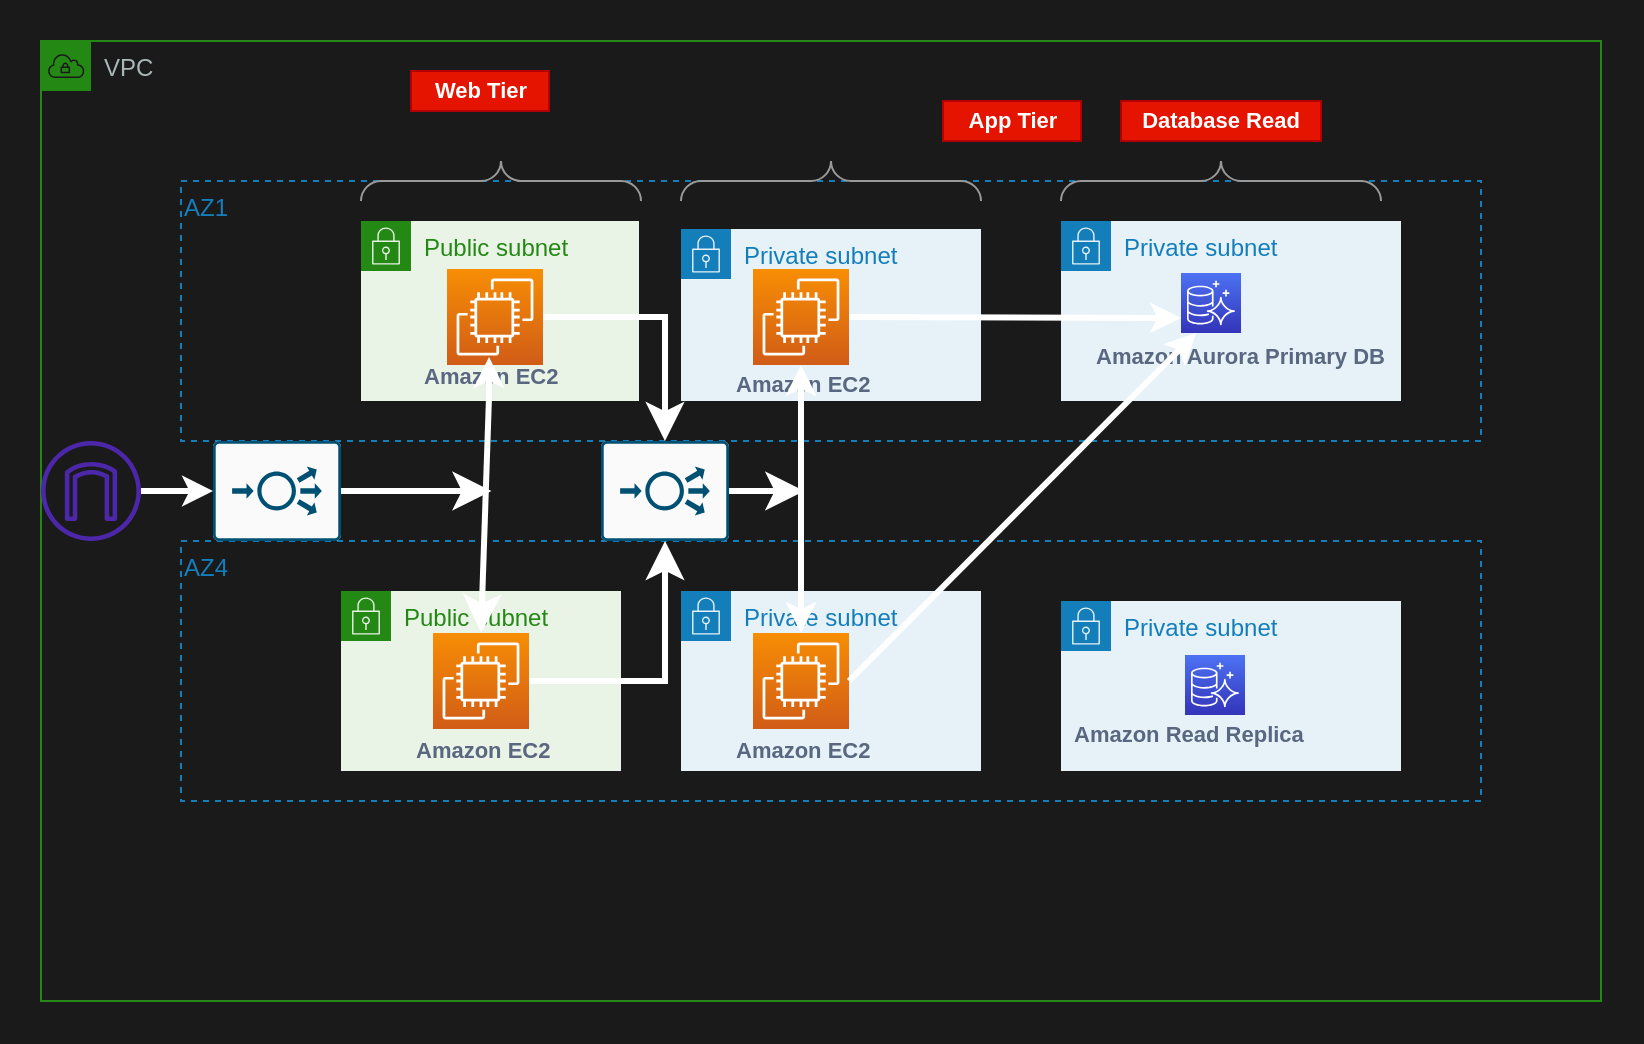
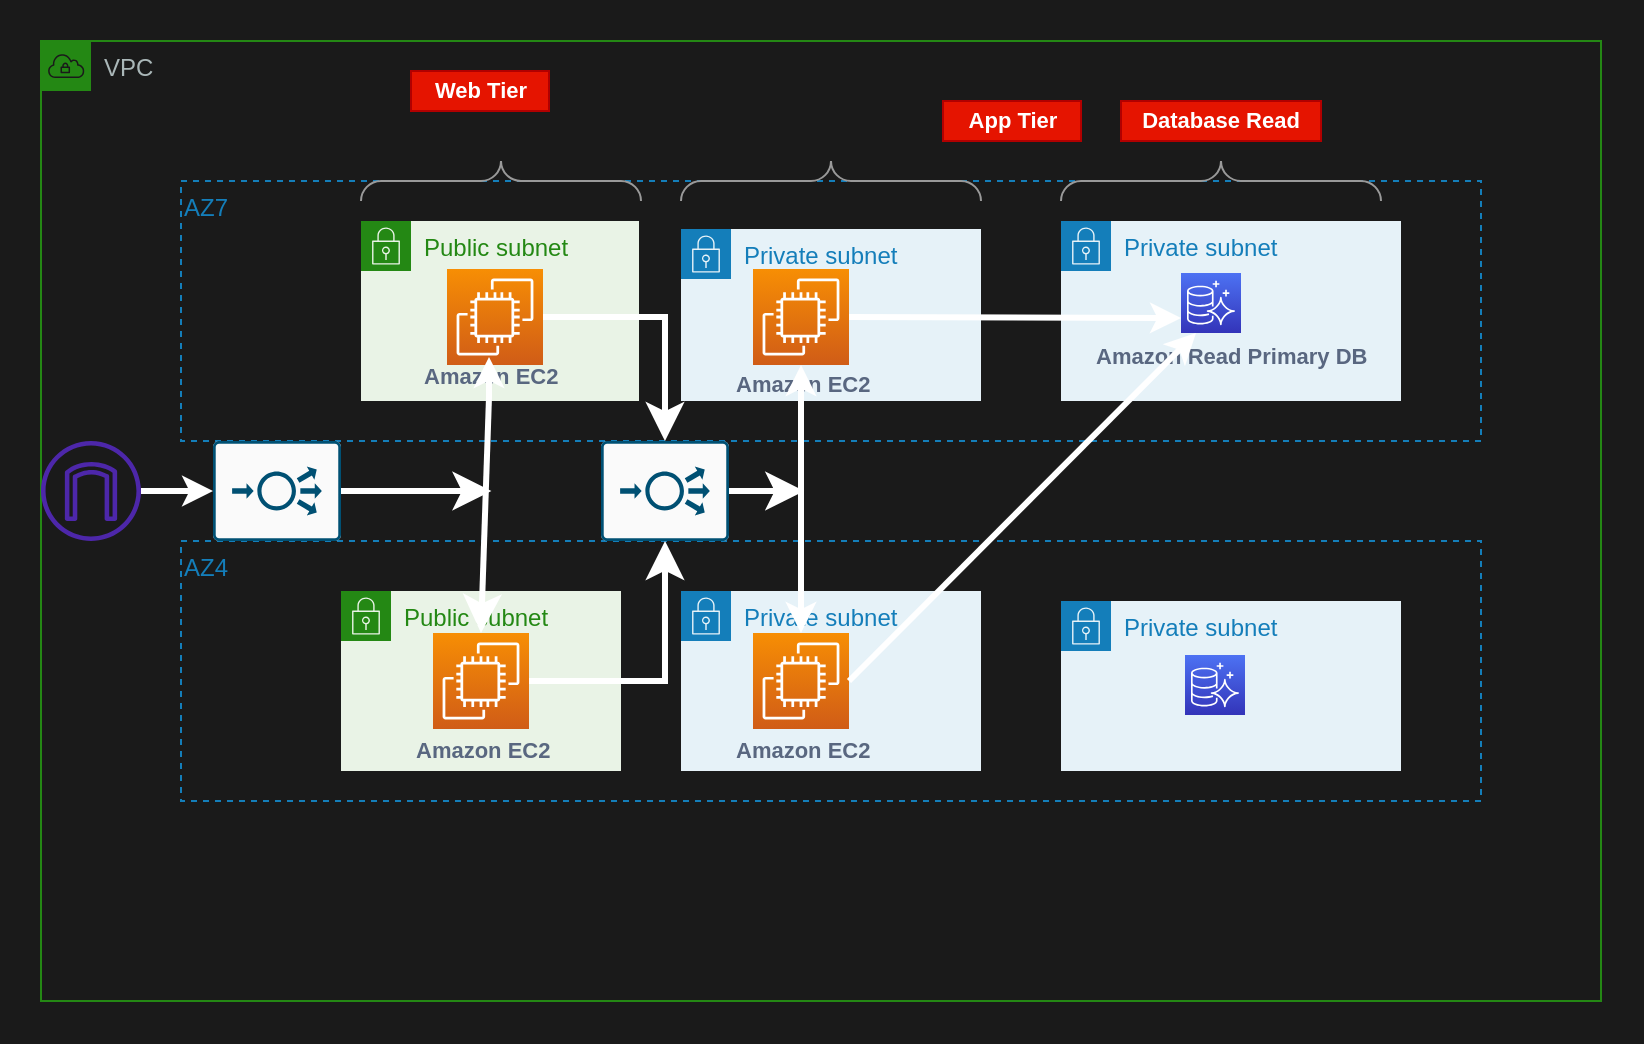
(204, 208) -> (204, 208)
(1233, 357) -> (1221, 357)
(1228, 735) -> none
